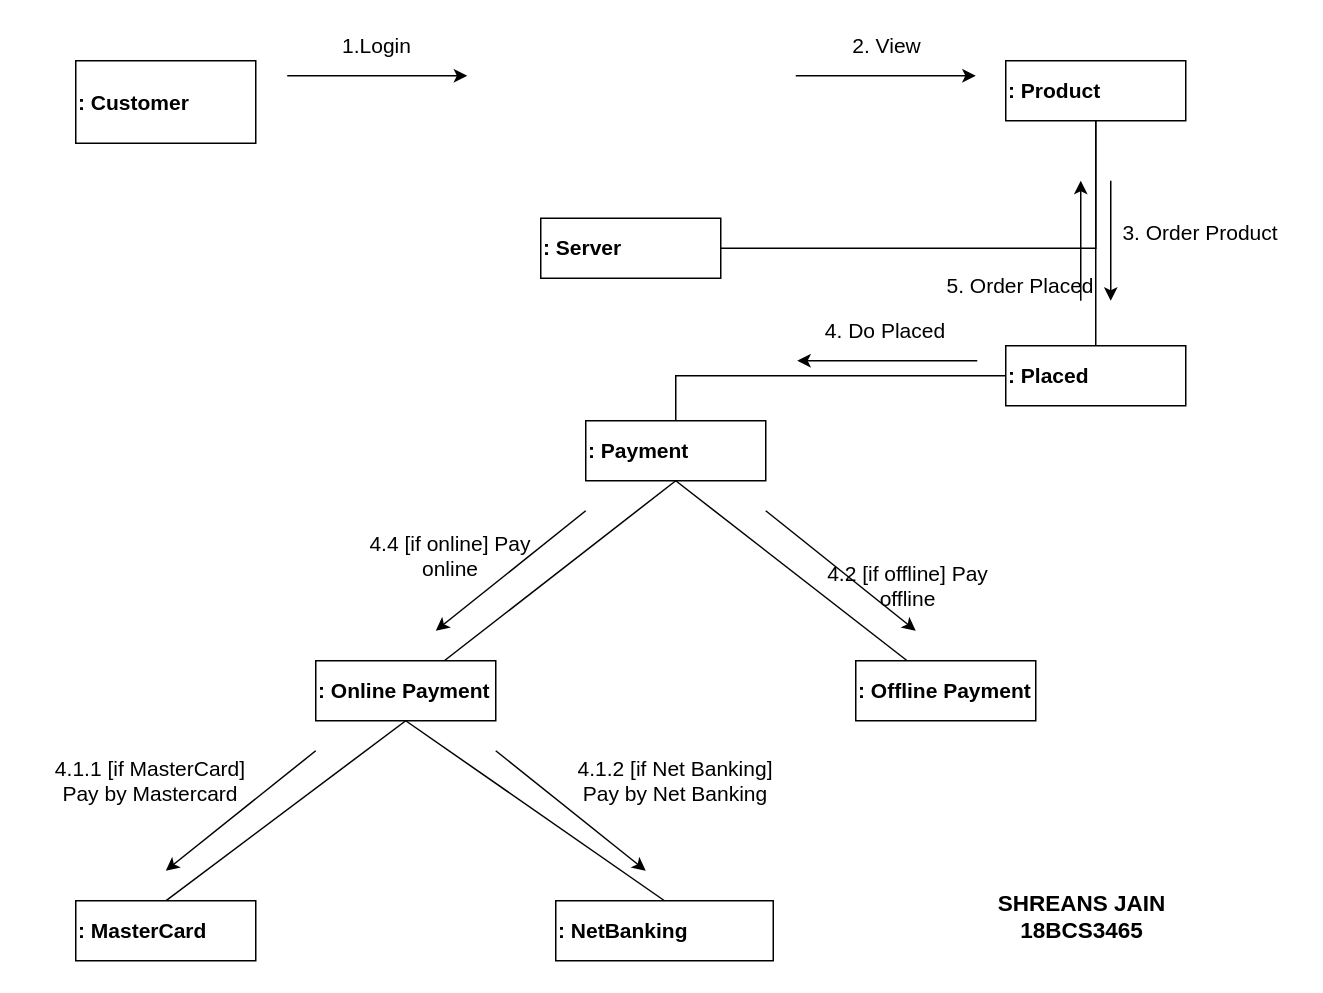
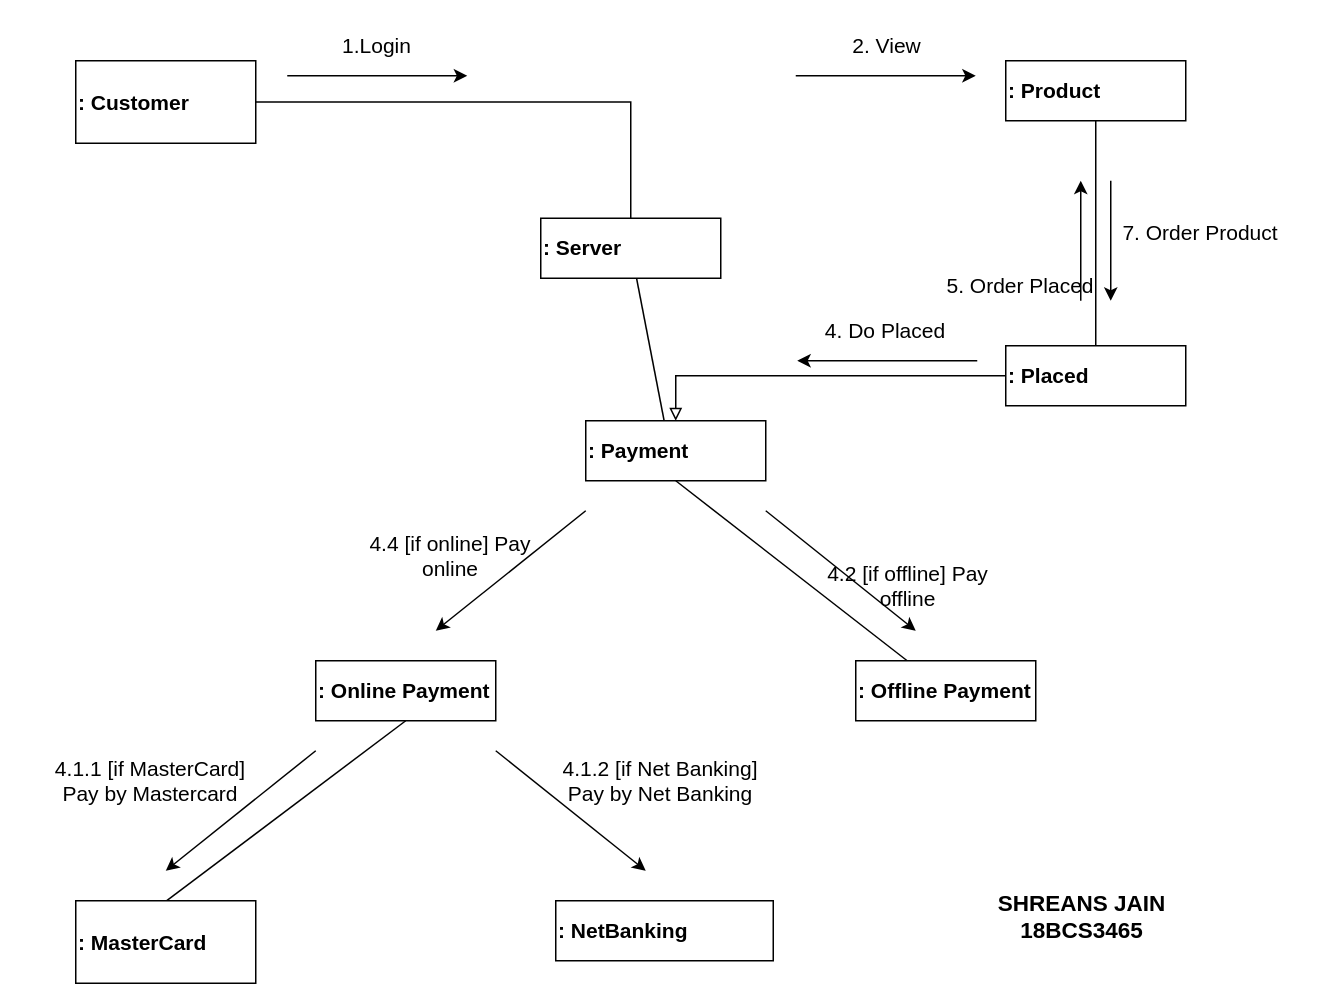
none -> (501, 102)
(1201, 233) -> (1201, 233)
(907, 248) -> none
(676, 412) -> (676, 408)
(559, 572) -> (650, 350)
(676, 781) -> (661, 781)
(536, 811) -> none
(166, 931) -> (166, 942)
